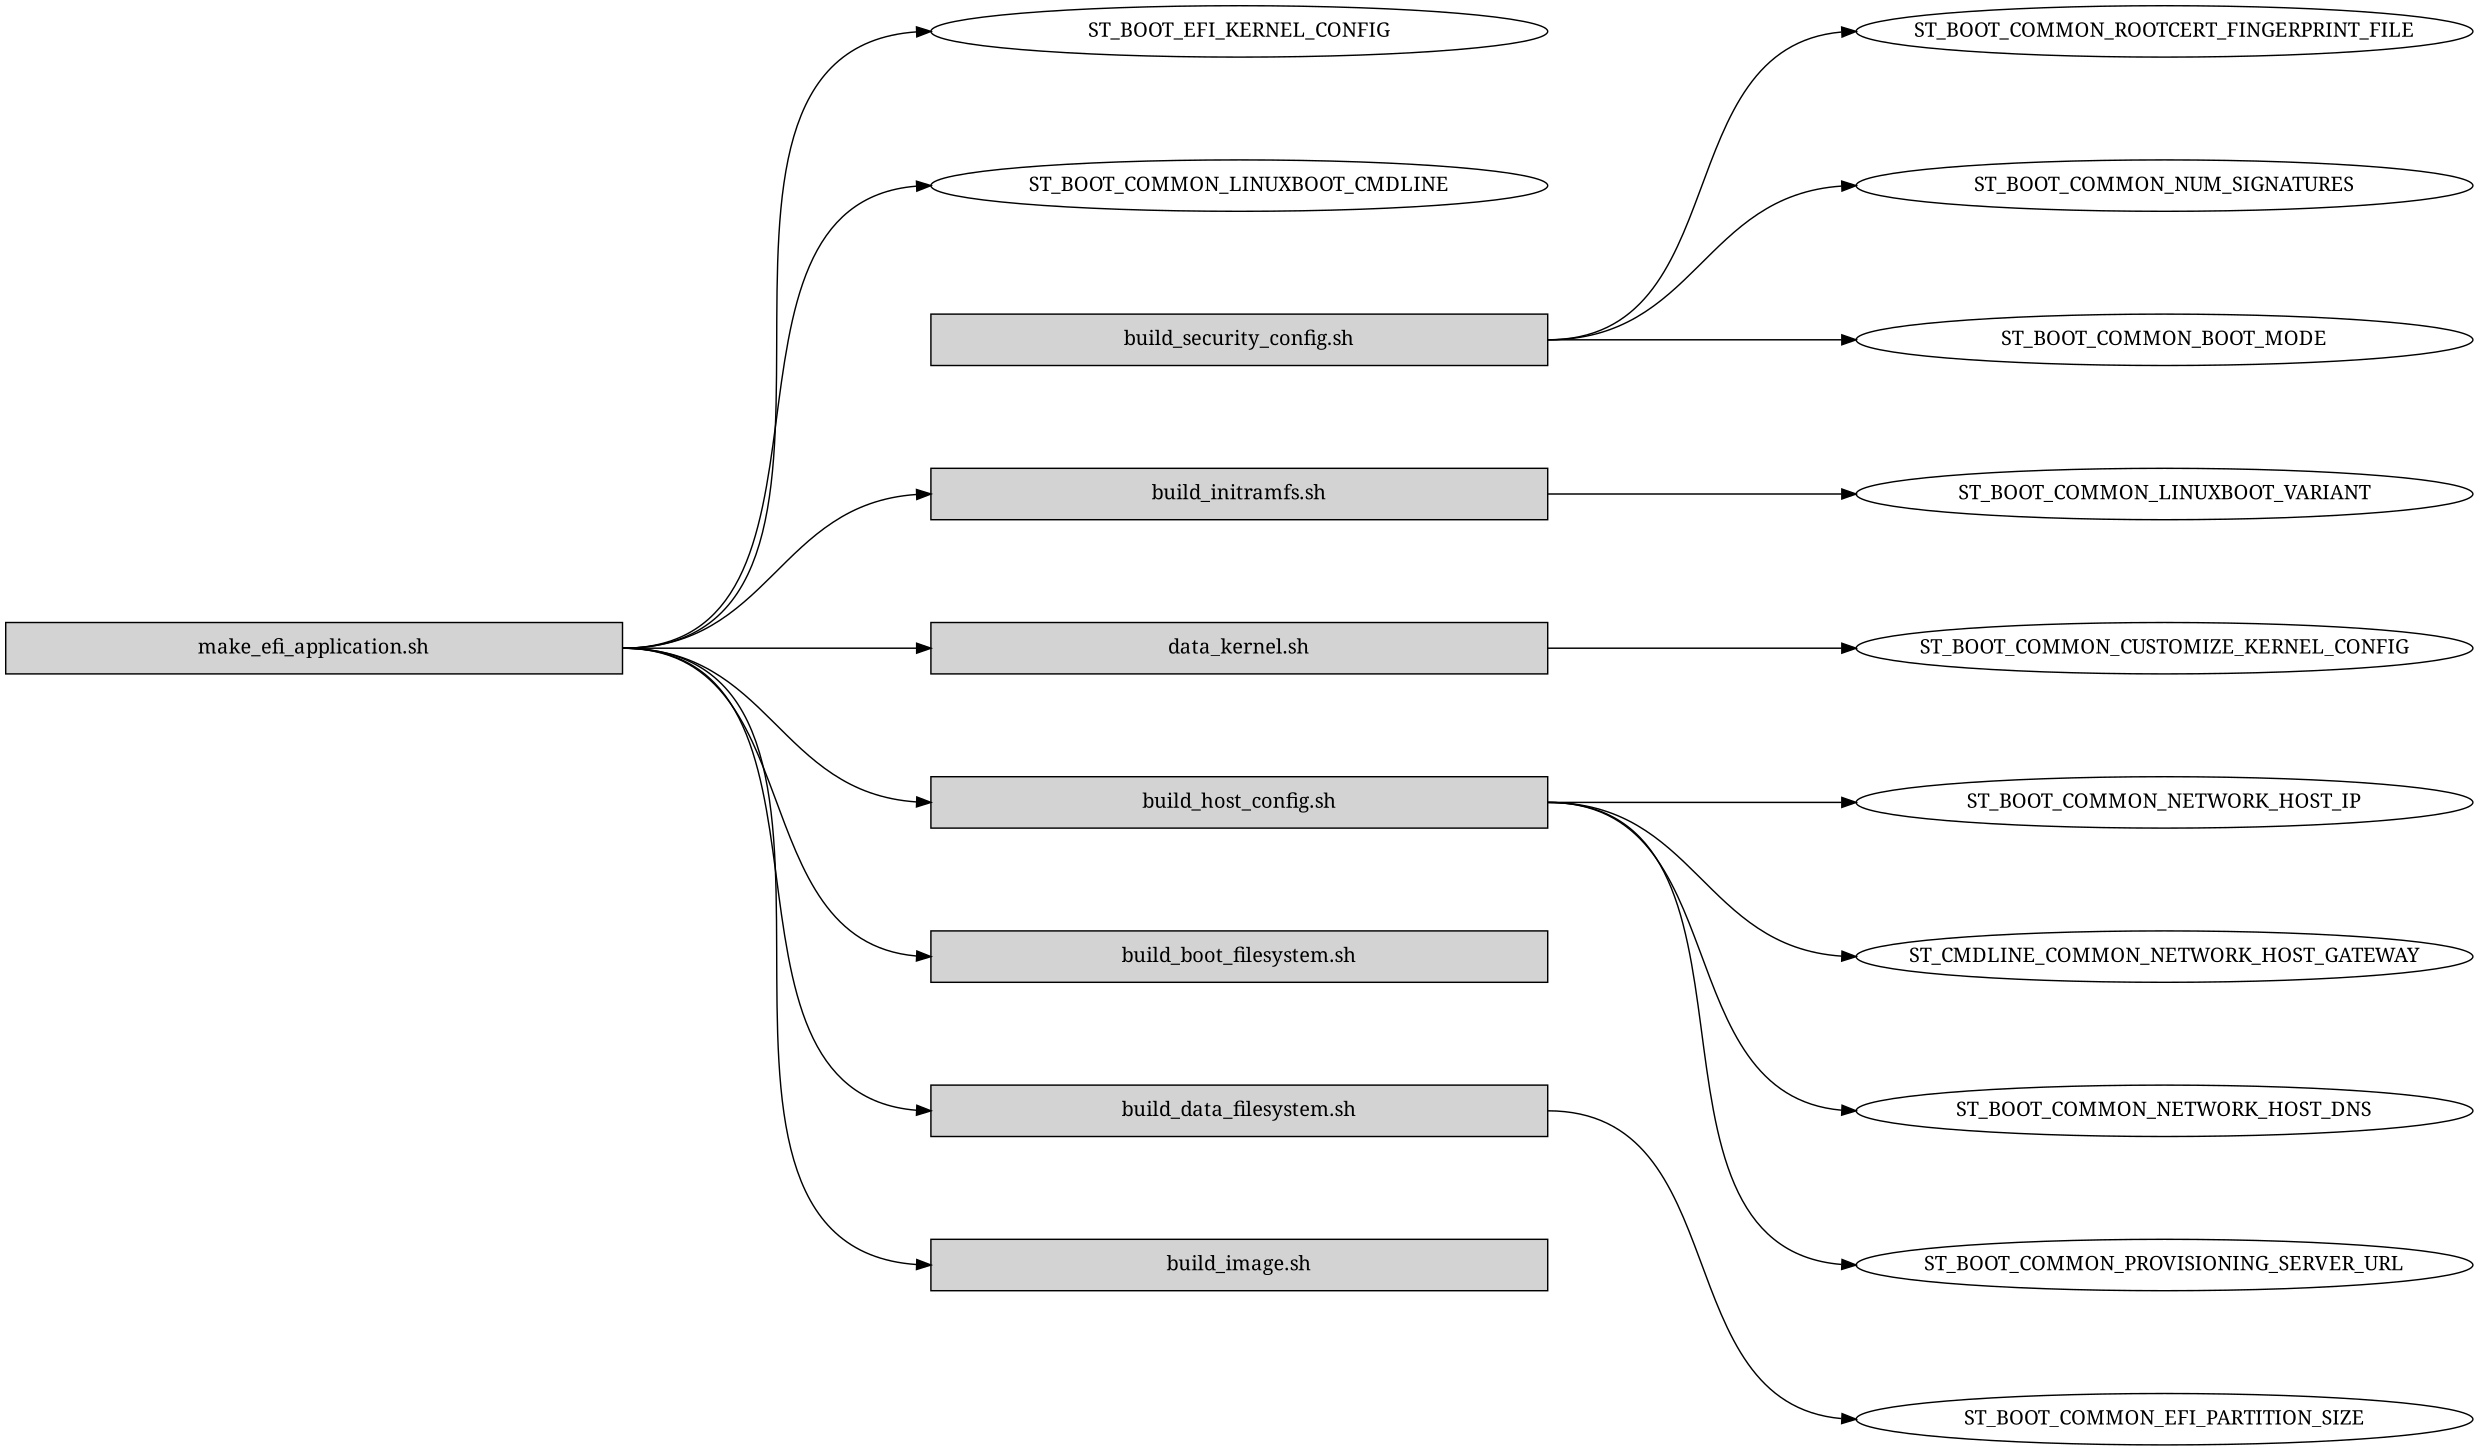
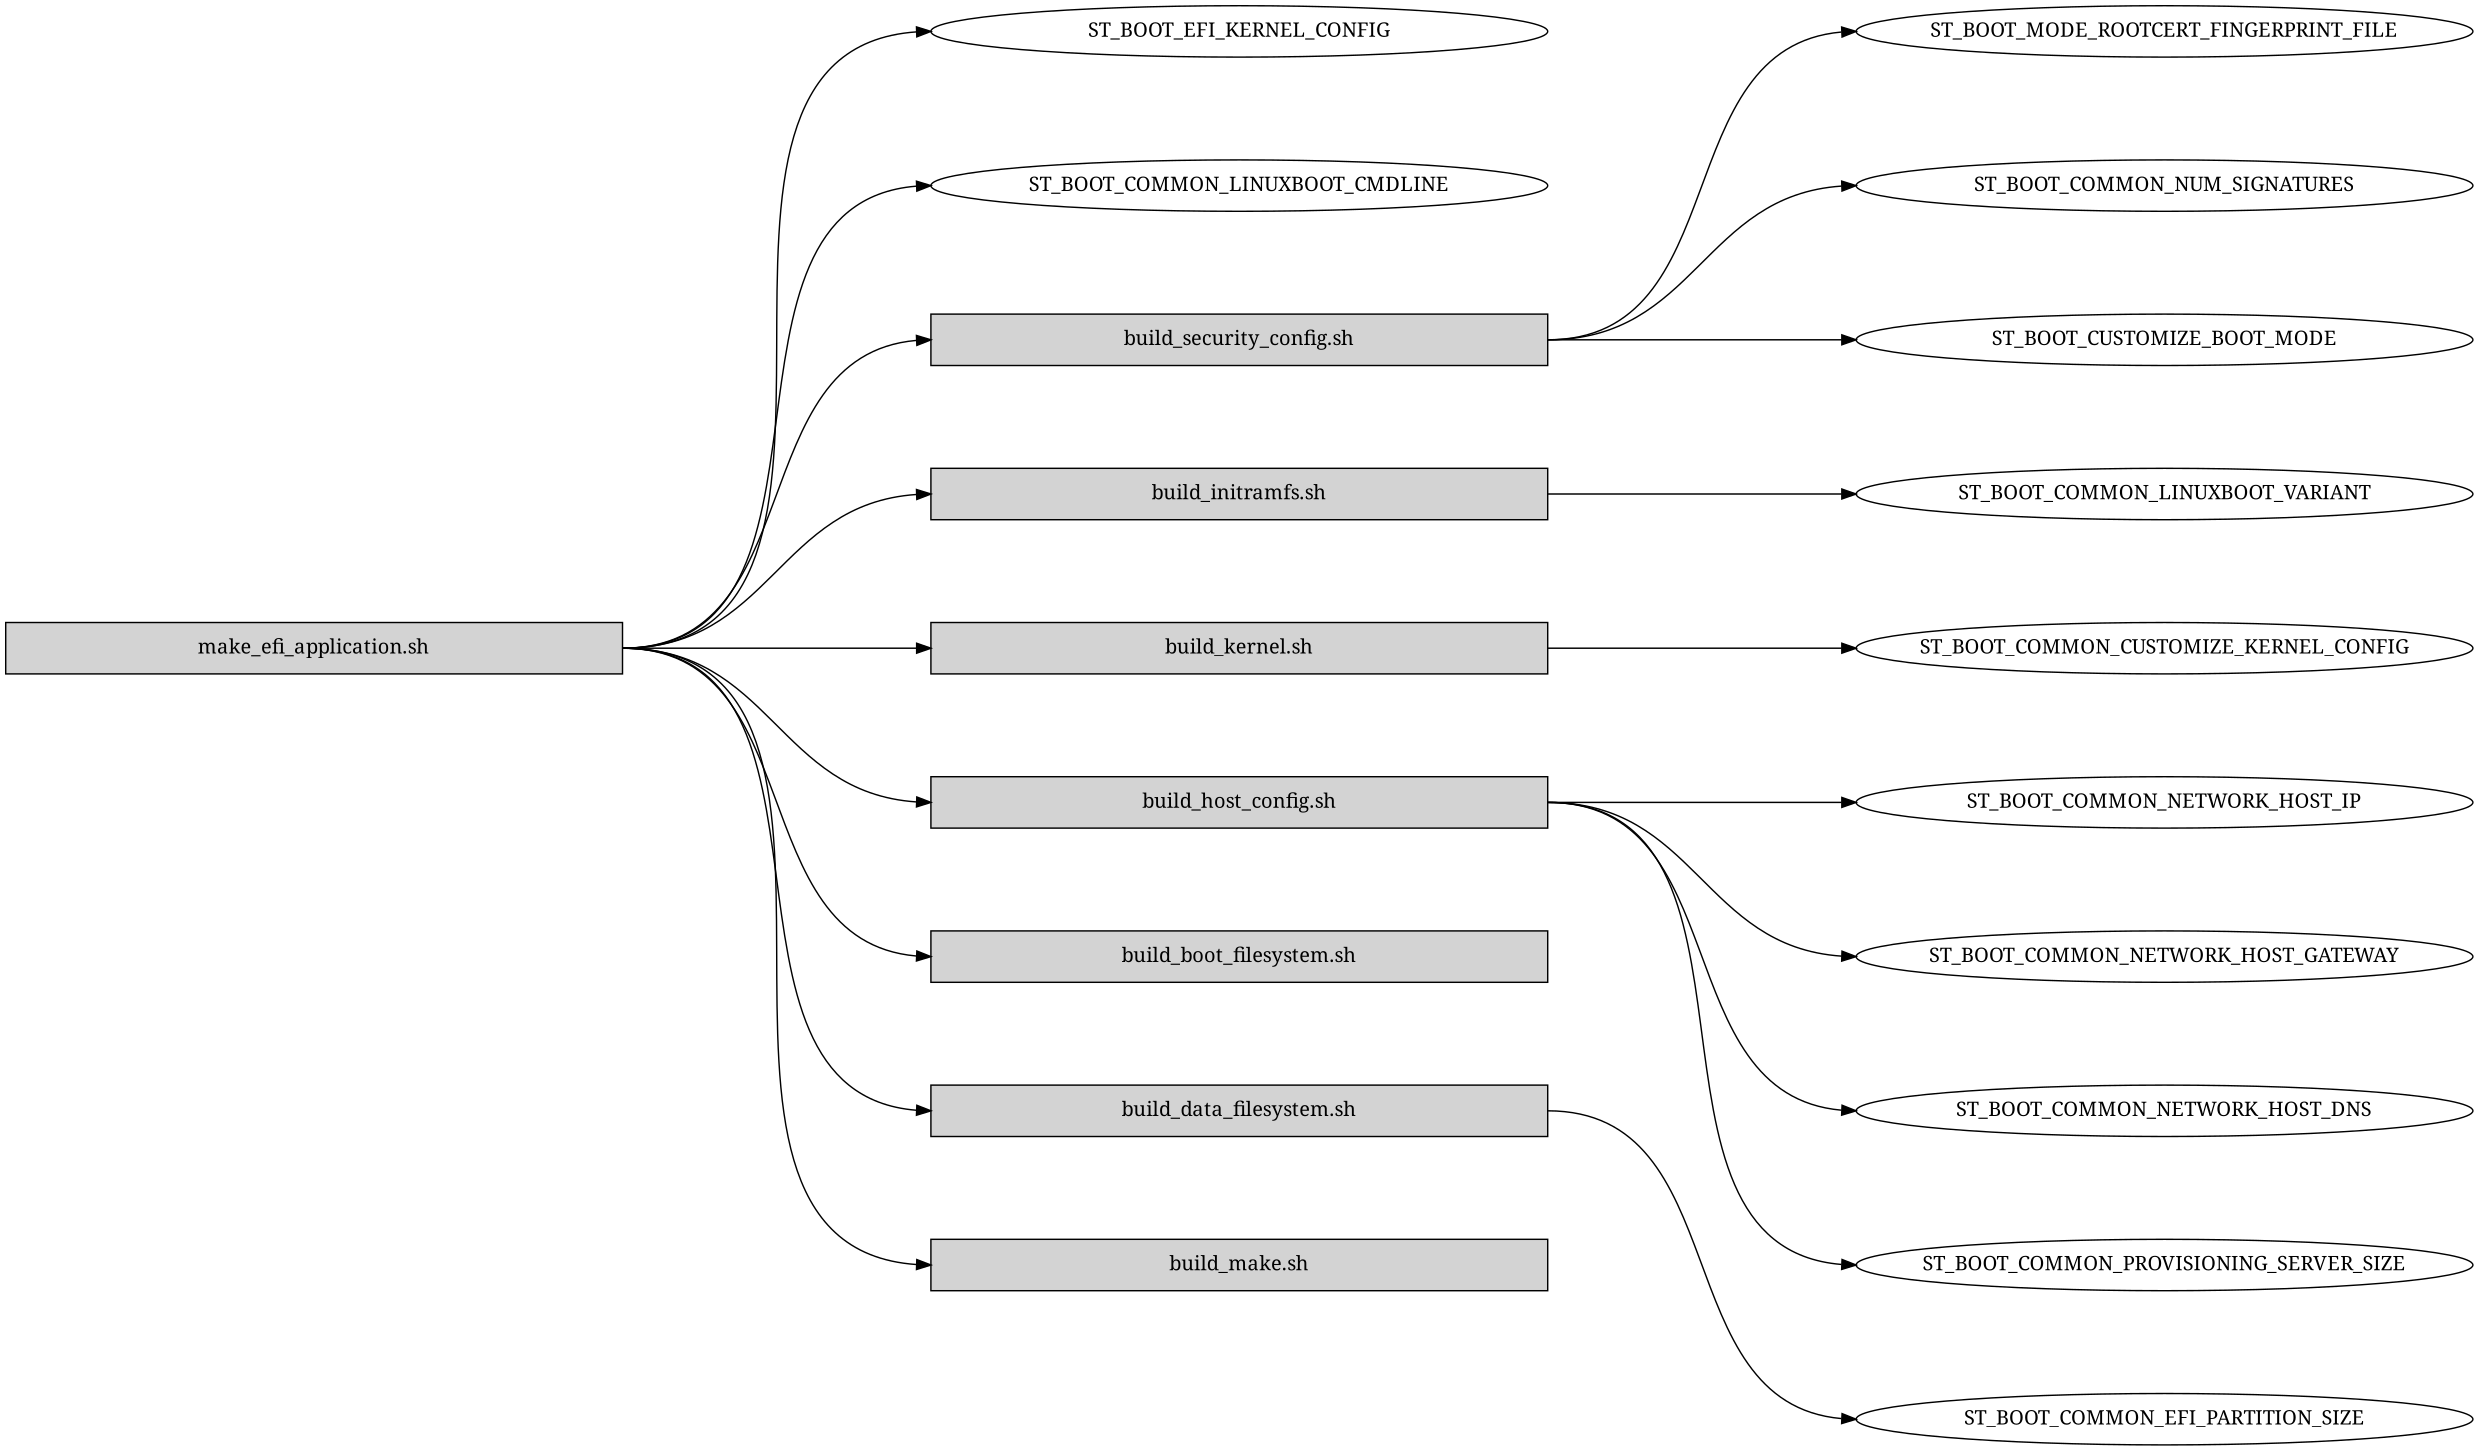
(2165, 31) -> (2165, 31)
(2165, 340) -> (2165, 340)
none -> (778, 490)
(1239, 648) -> (1239, 648)
(2165, 957) -> (2165, 957)
(1239, 1265) -> (1239, 1265)
(2165, 1265) -> (2165, 1265)
